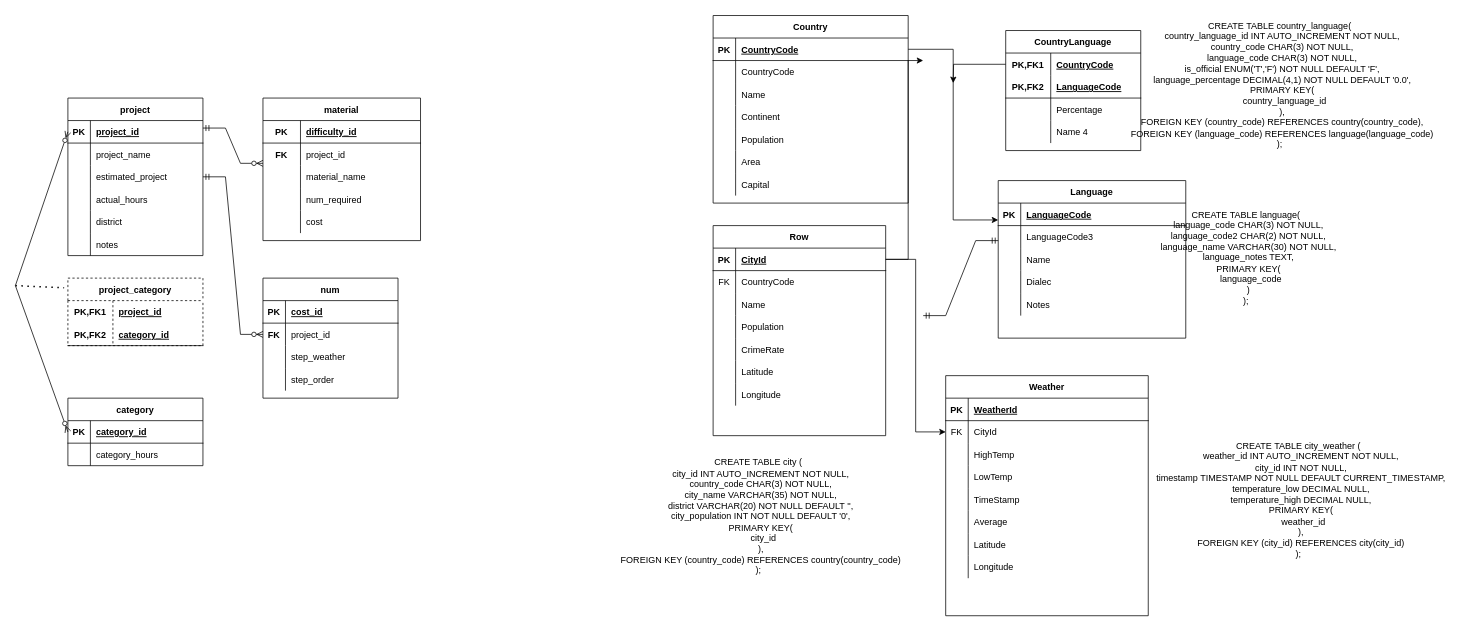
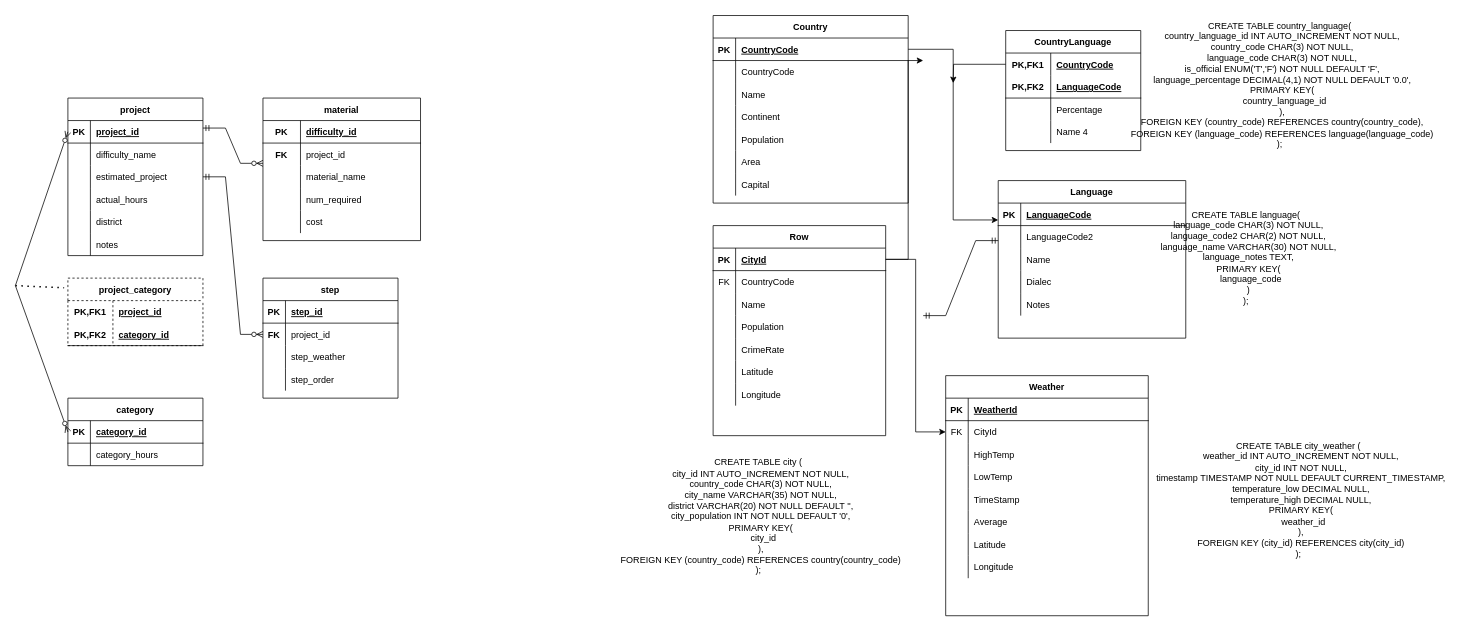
(126, 155) -> (130, 155)
(1059, 237) -> (1059, 237)
(330, 290) -> (330, 290)
(307, 312) -> (307, 312)
